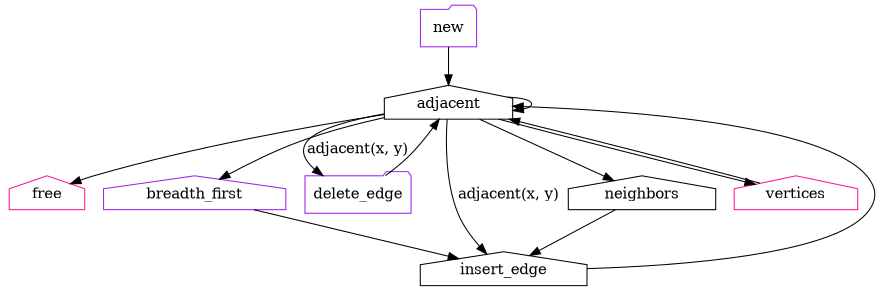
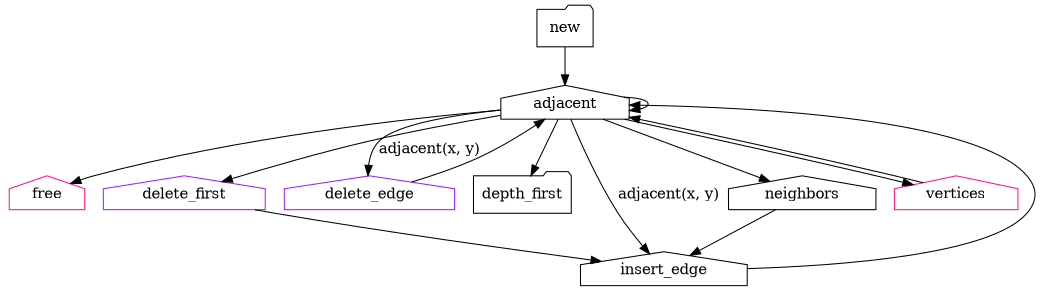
(449, 28) -> (565, 28)
(195, 195) -> (184, 195)
(358, 195) -> (369, 195)
none -> (522, 195)
